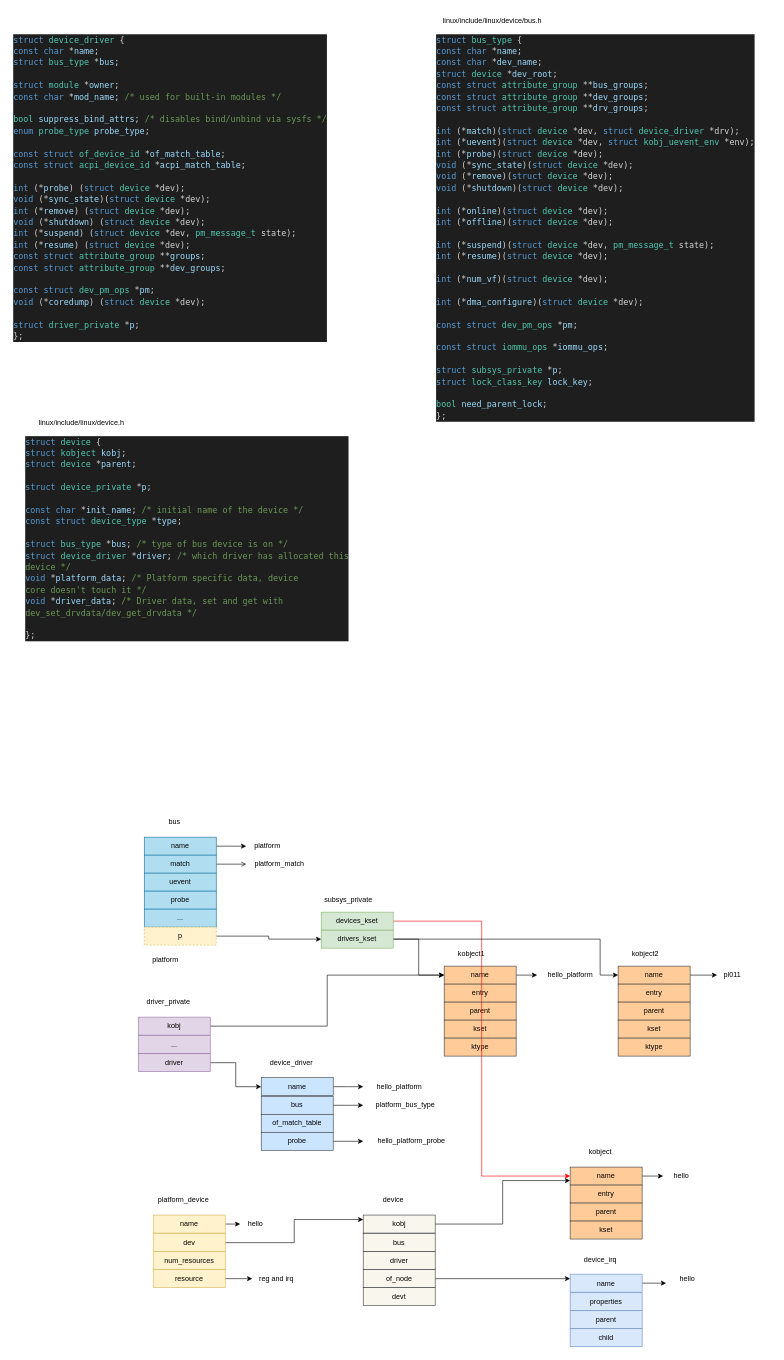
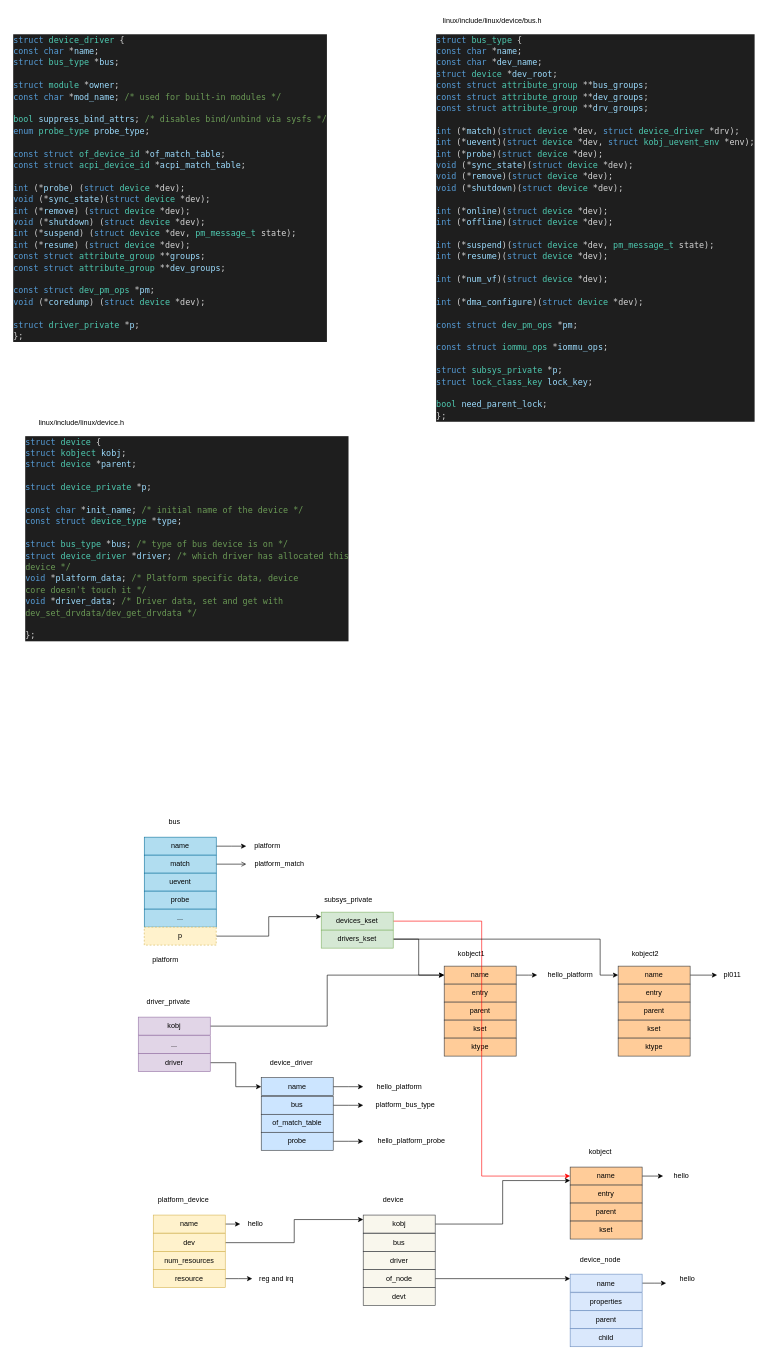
(315, 939) -> (292, 917)
(601, 1260) -> (601, 1260)
